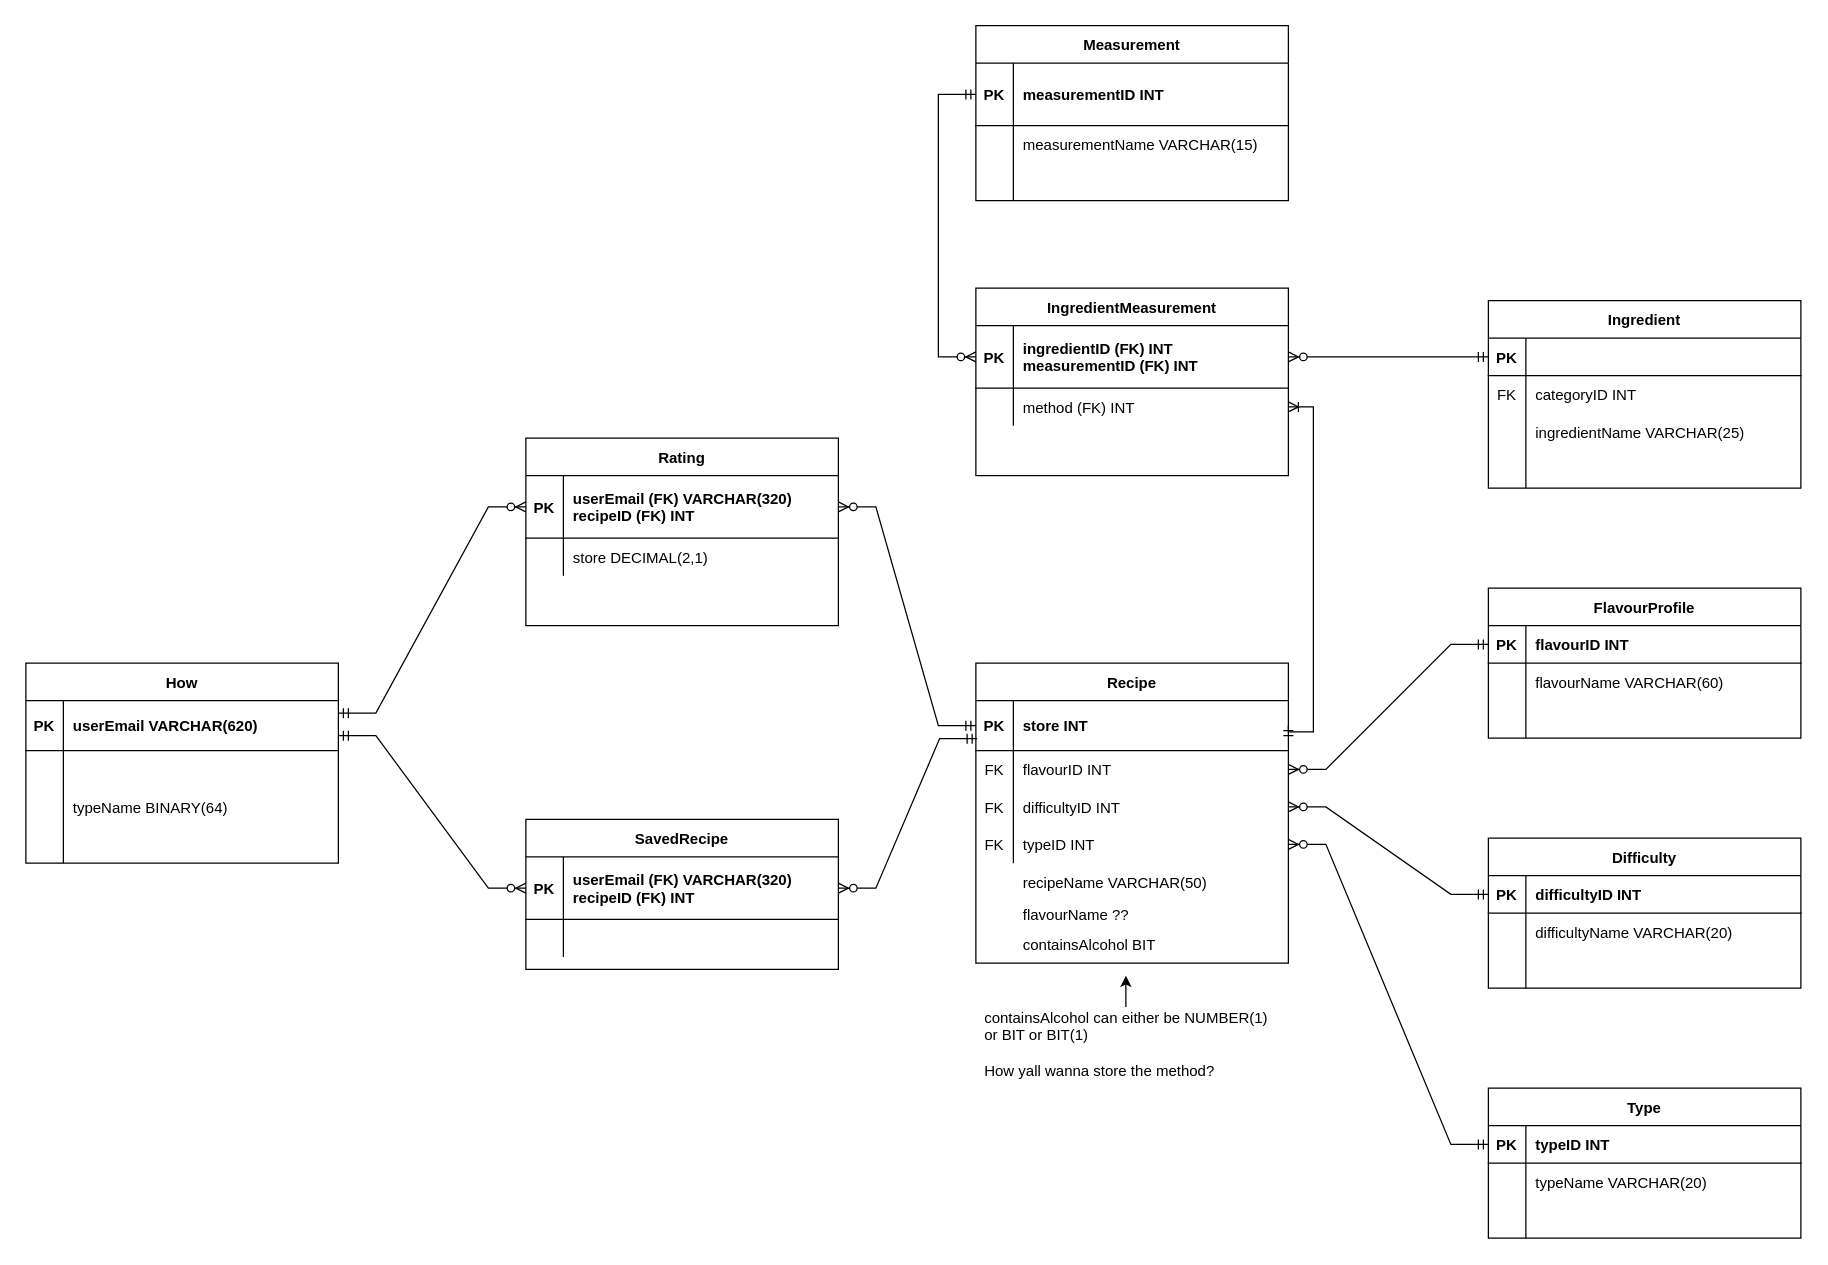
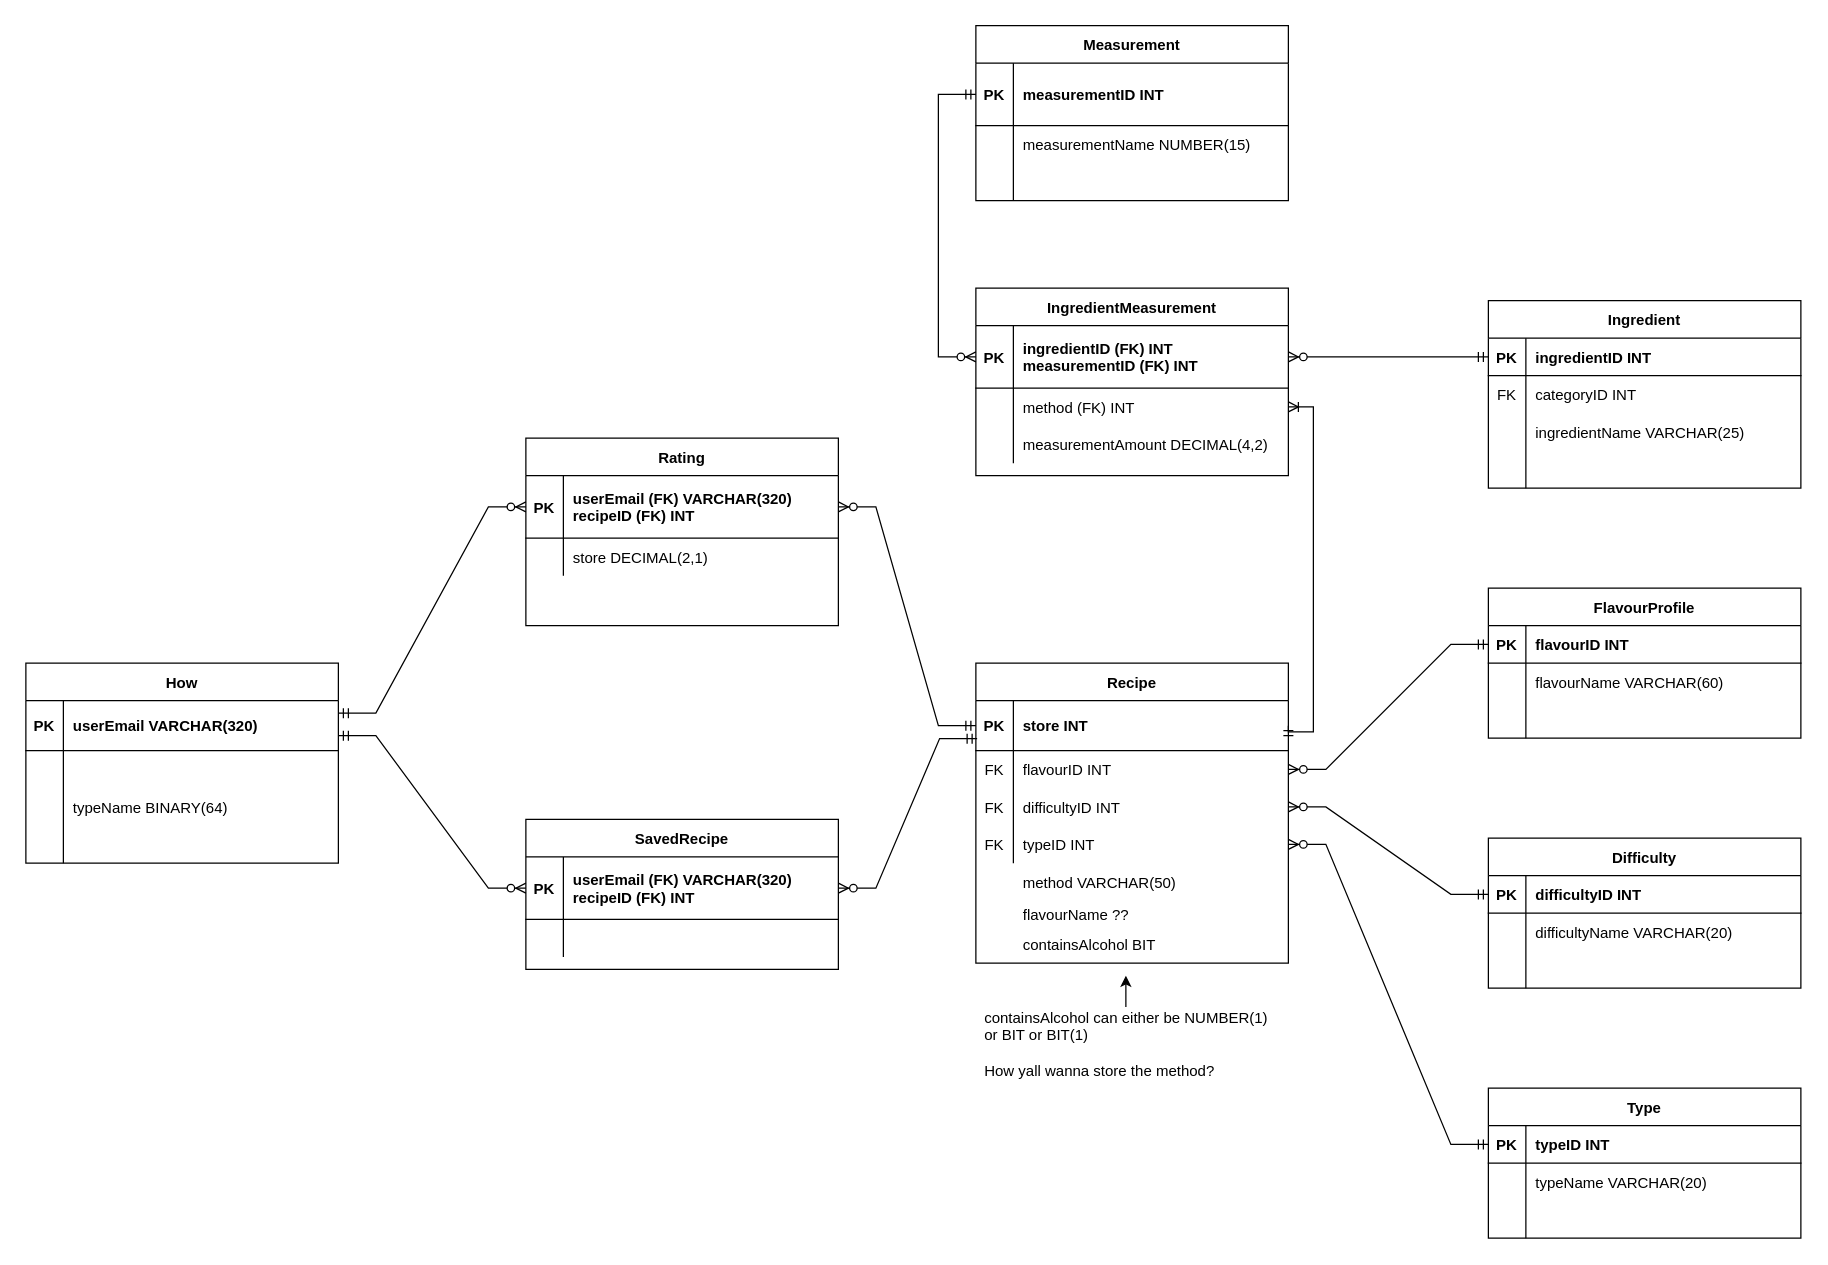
(1134, 145) -> (1130, 145)
none -> (1663, 357)
none -> (1151, 444)
(159, 726) -> (159, 726)
(1111, 883) -> (1096, 883)
